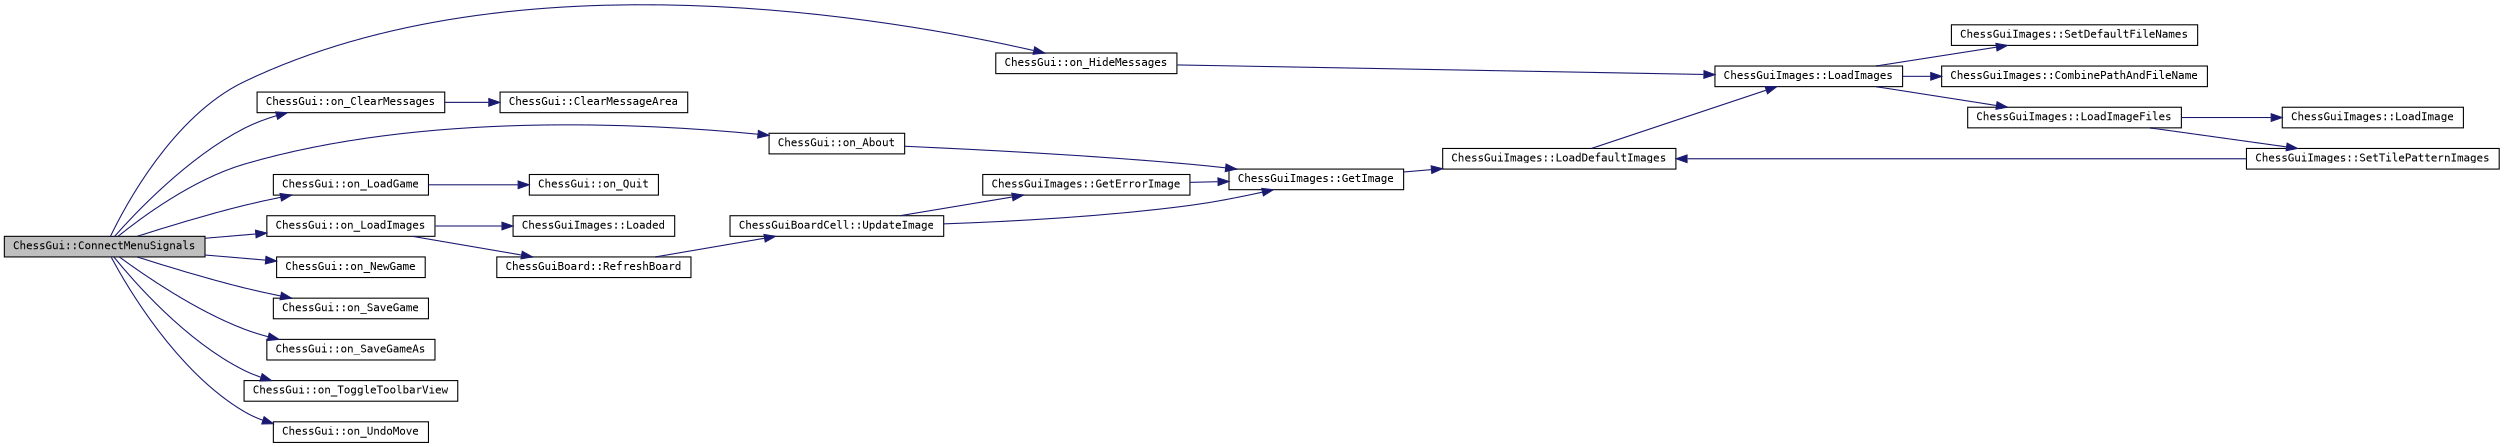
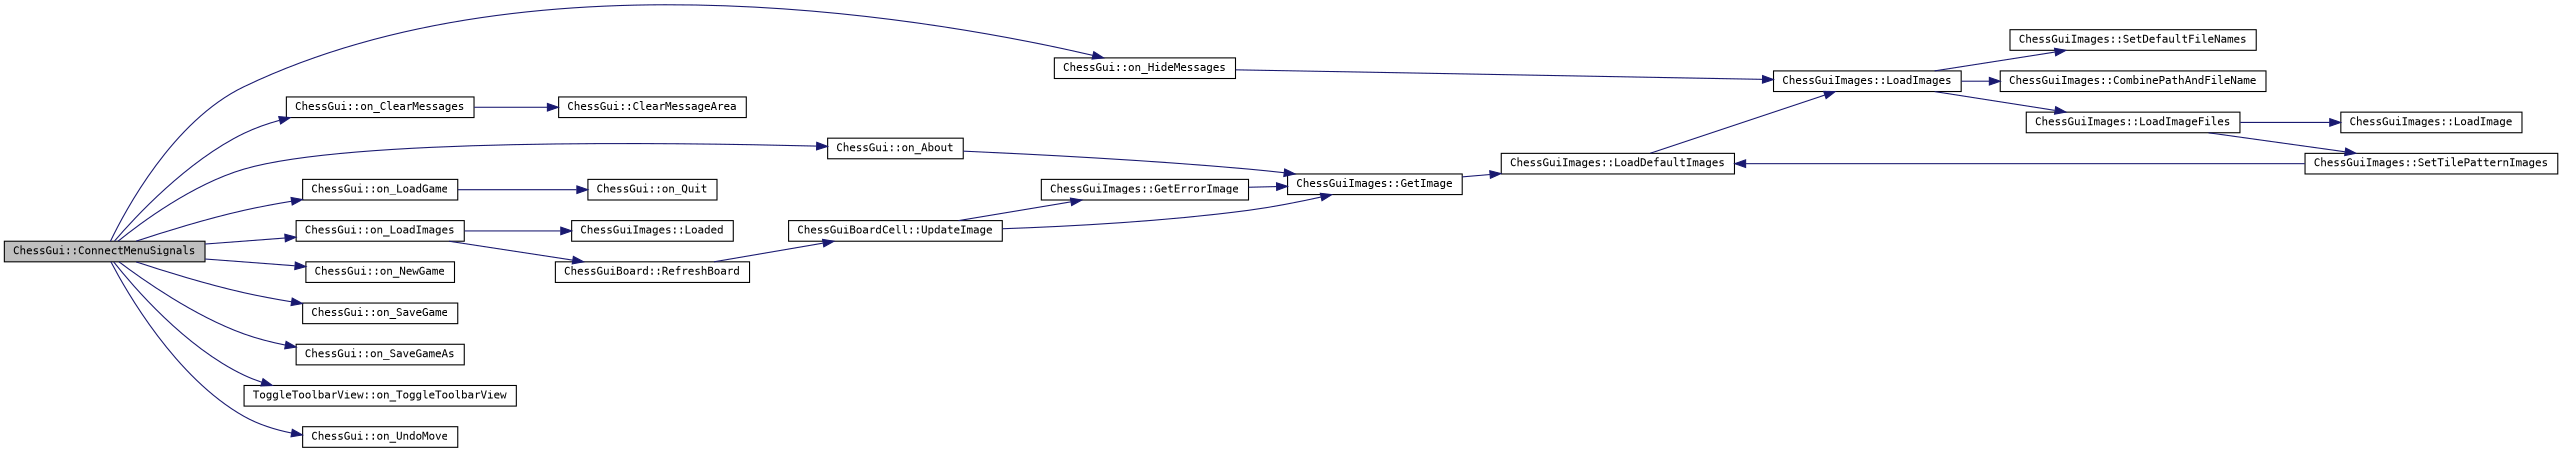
(351, 391) -> (380, 396)
